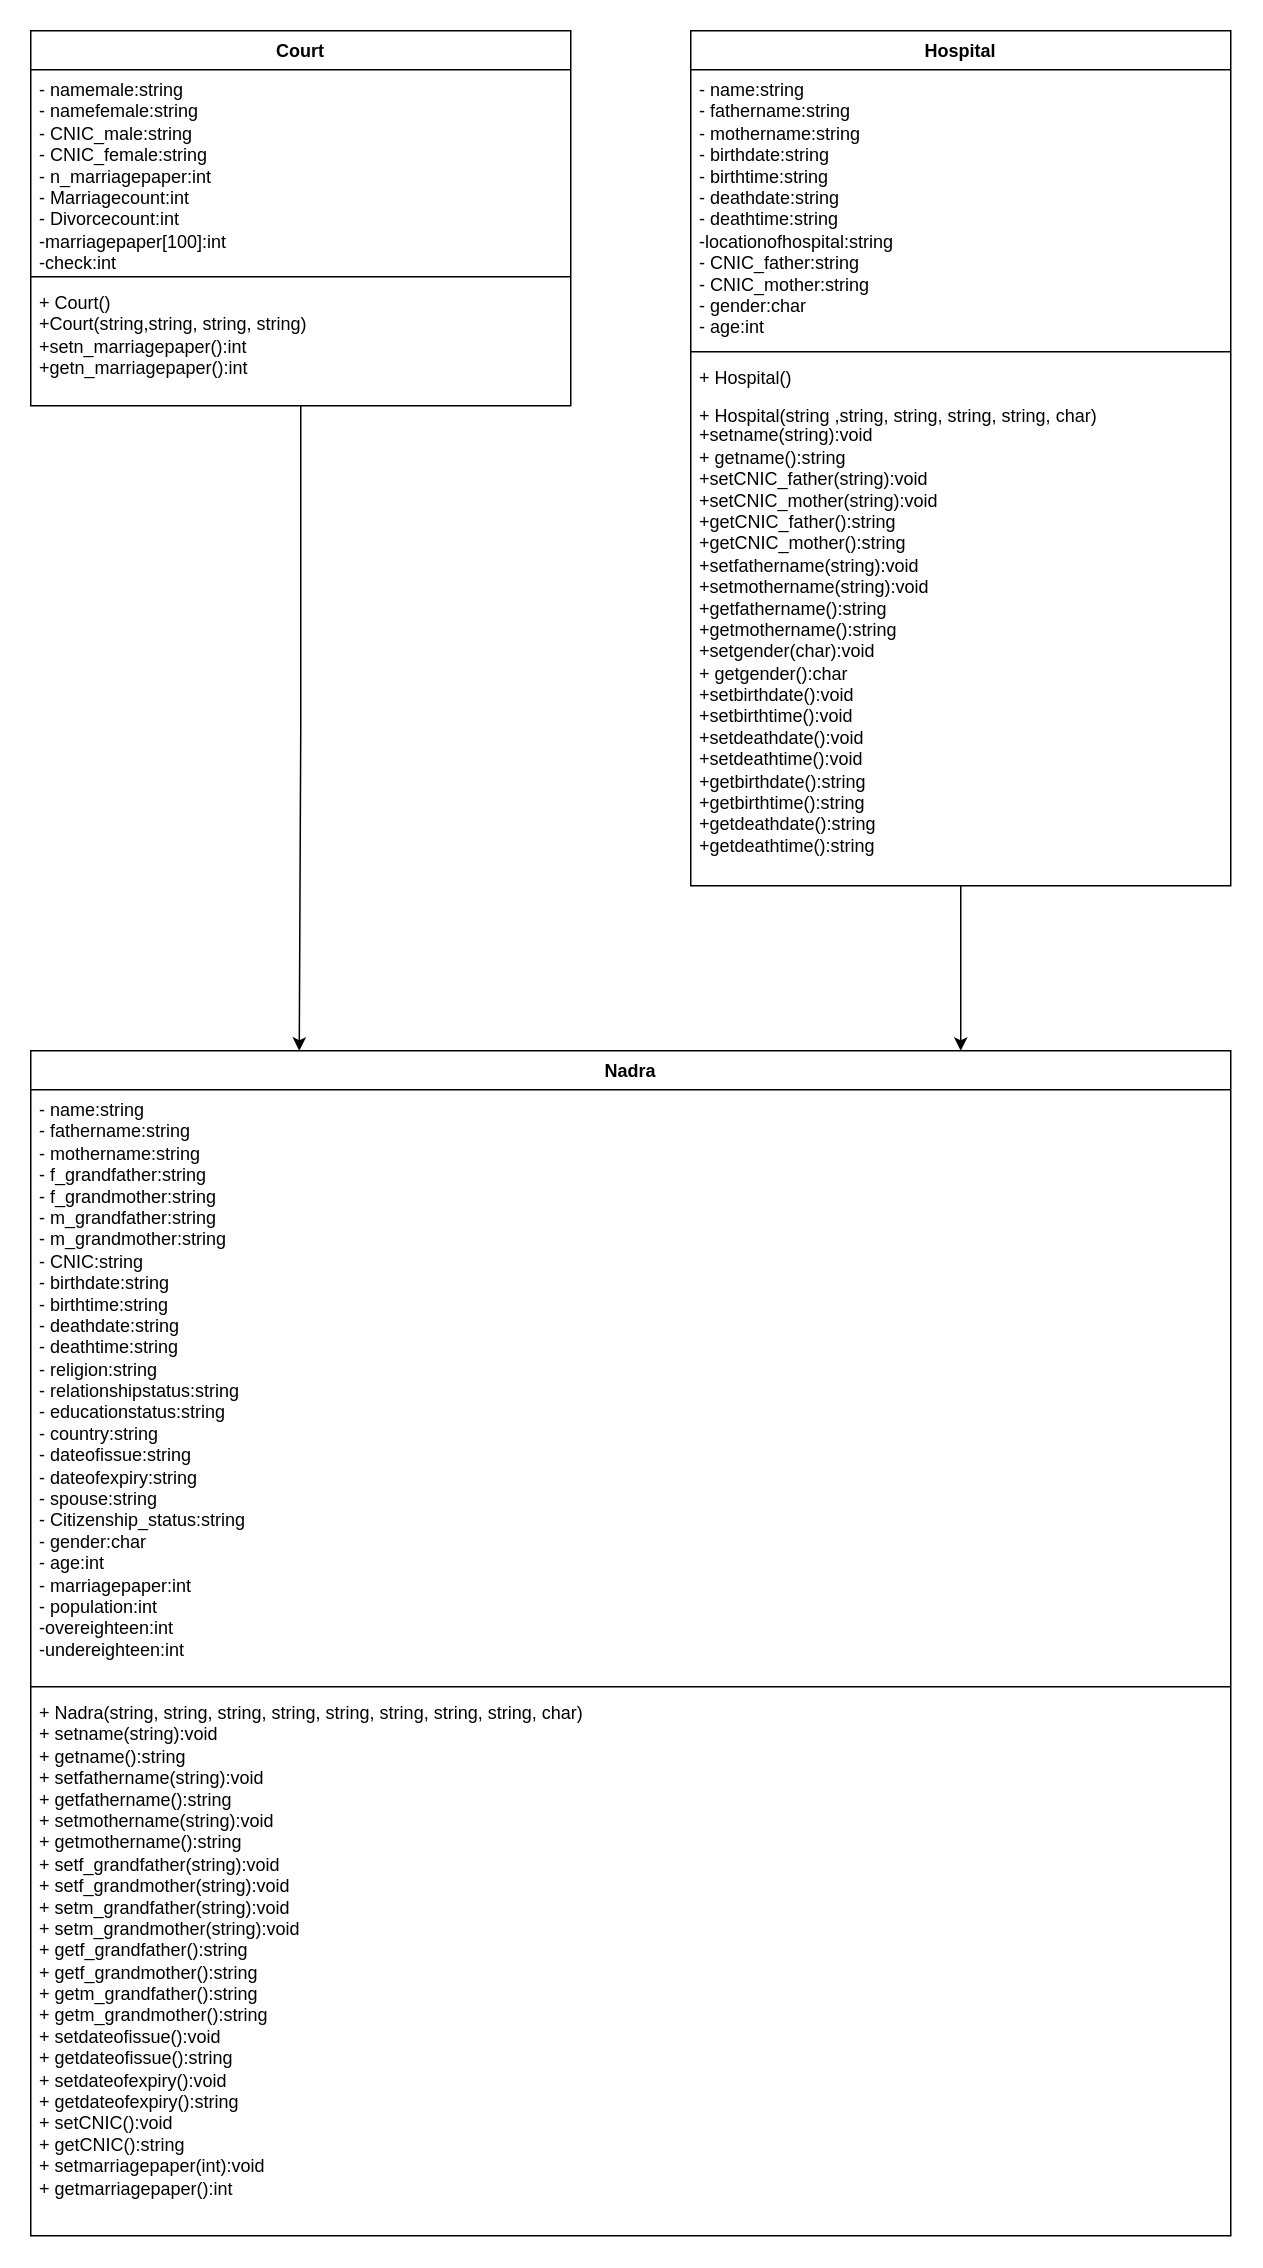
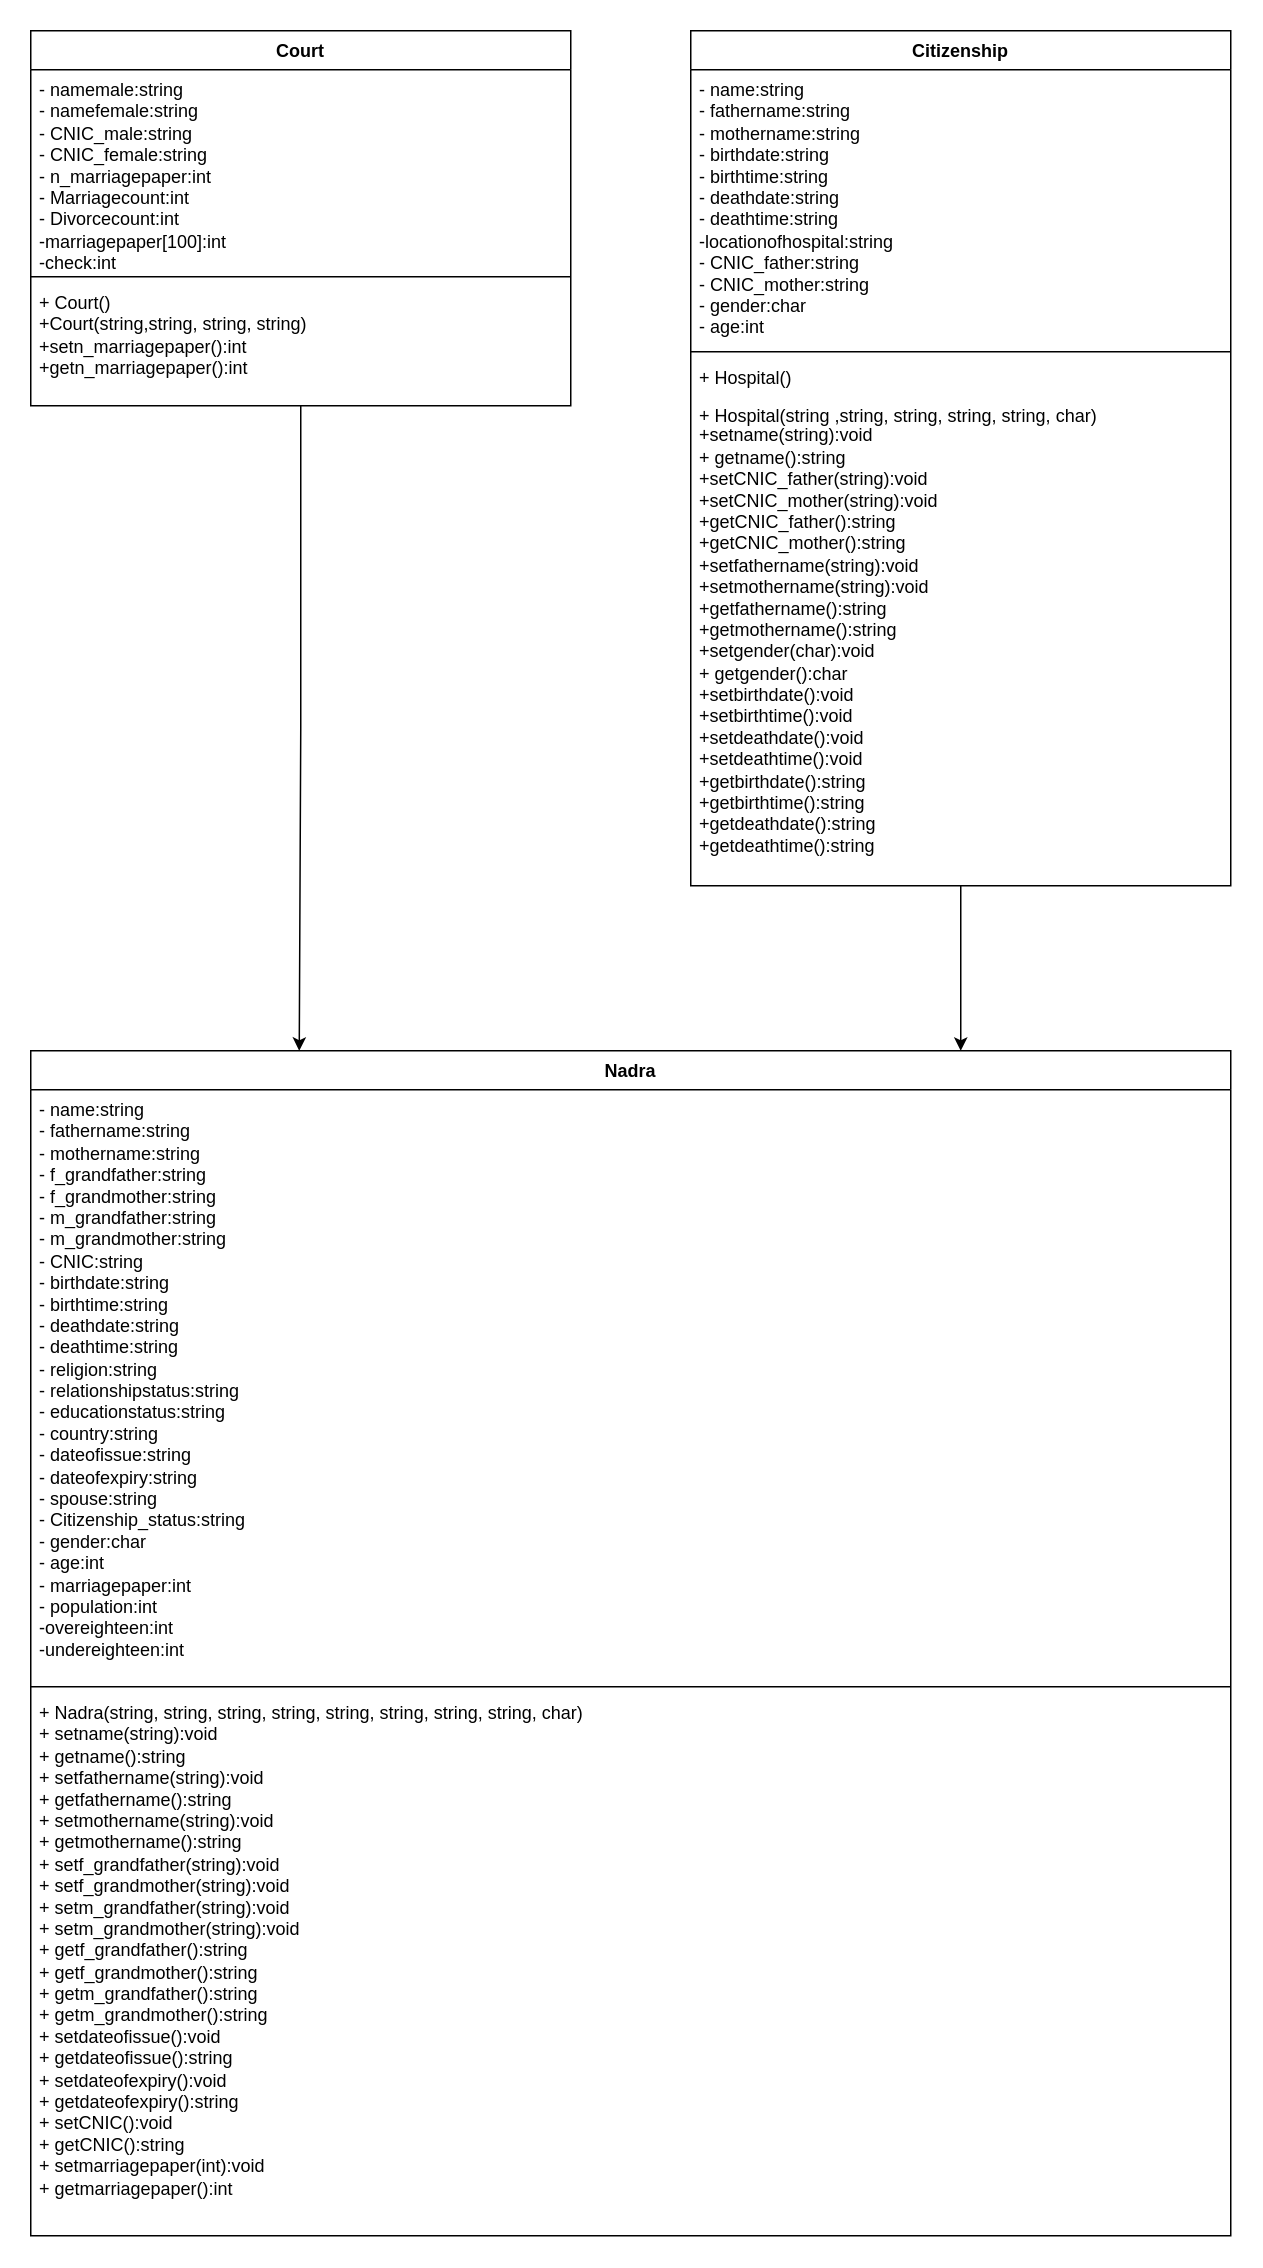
(961, 52) -> (961, 52)
